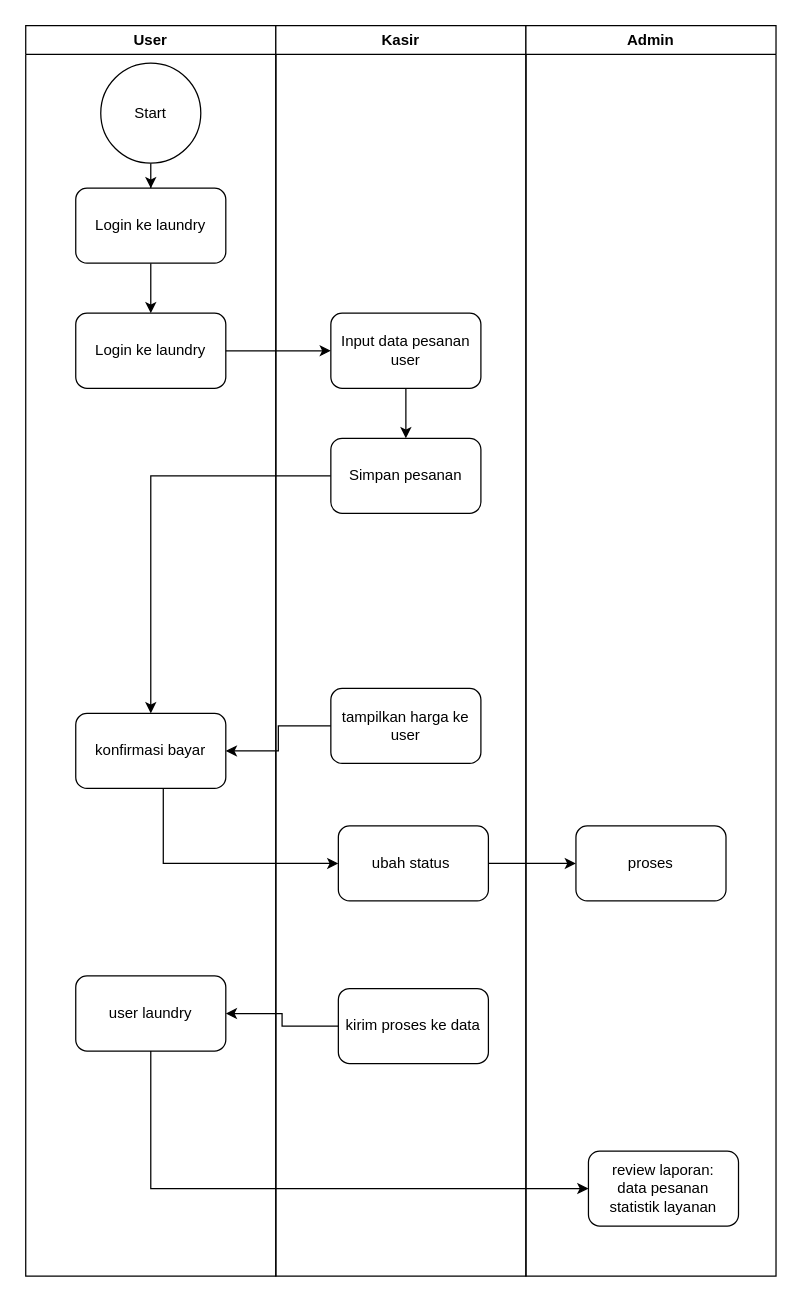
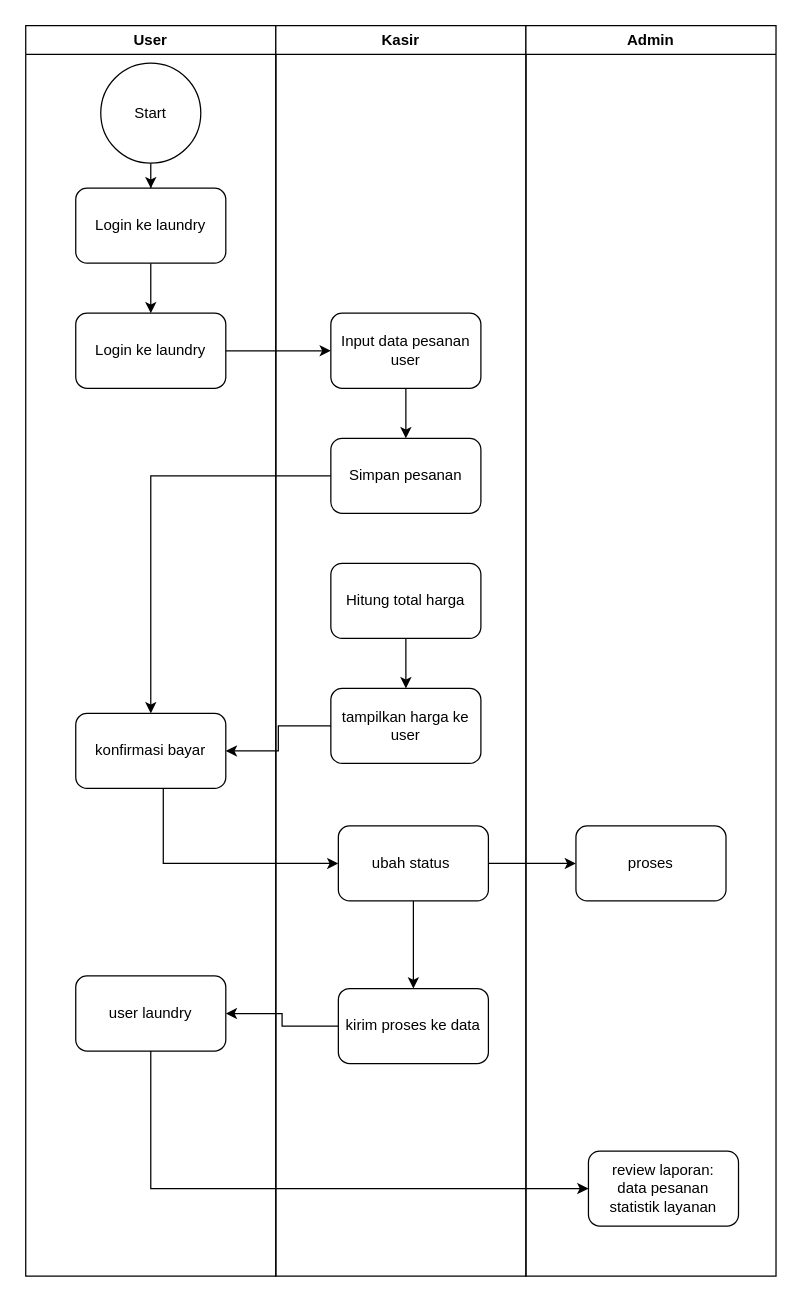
none -> (406, 601)
none -> (406, 659)
none -> (413, 940)
